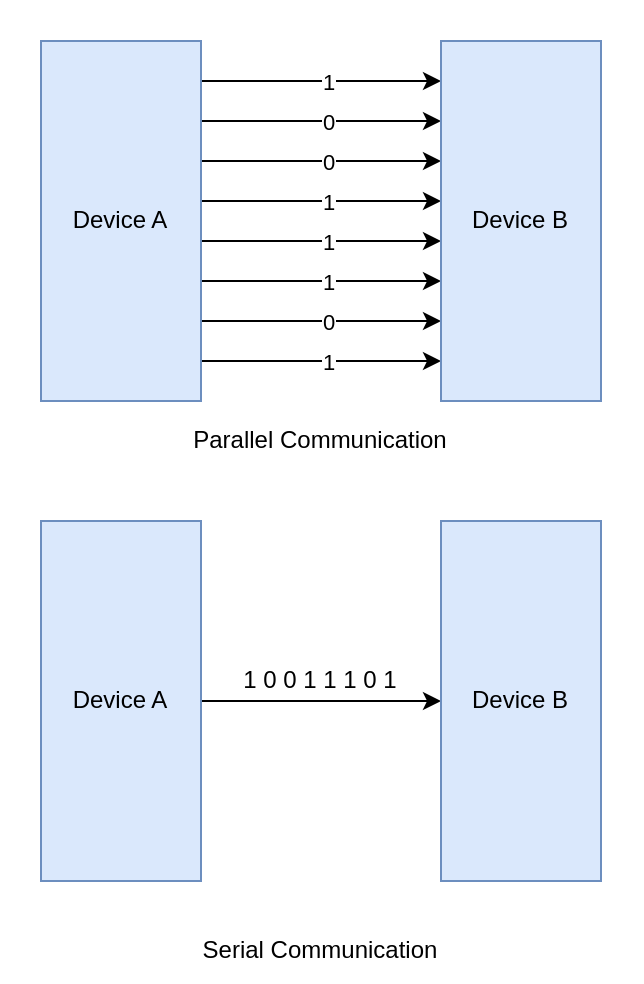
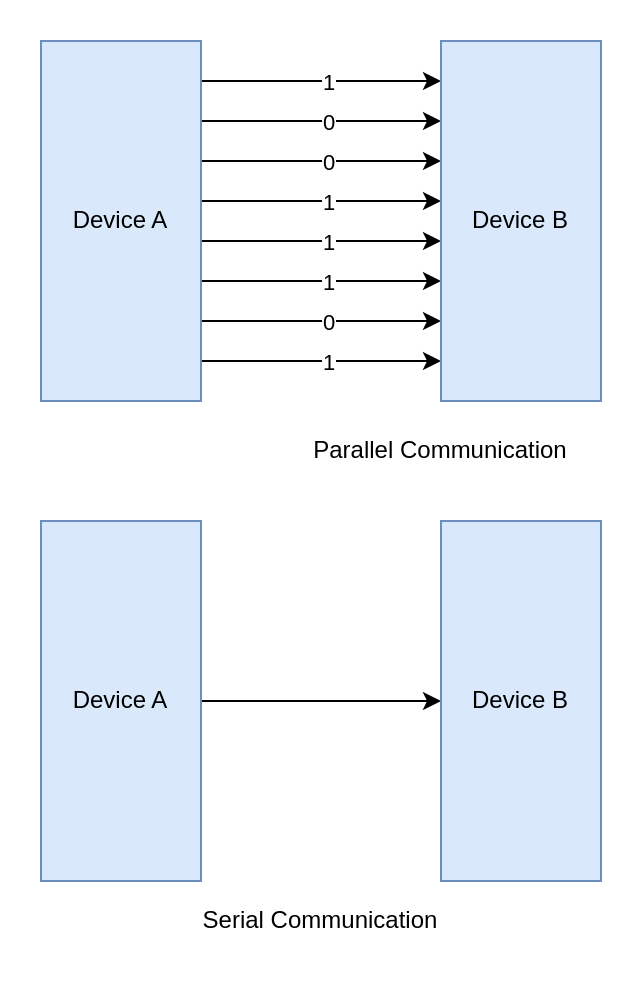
(321, 441) -> (441, 451)
(321, 681) -> none
(321, 951) -> (321, 921)
